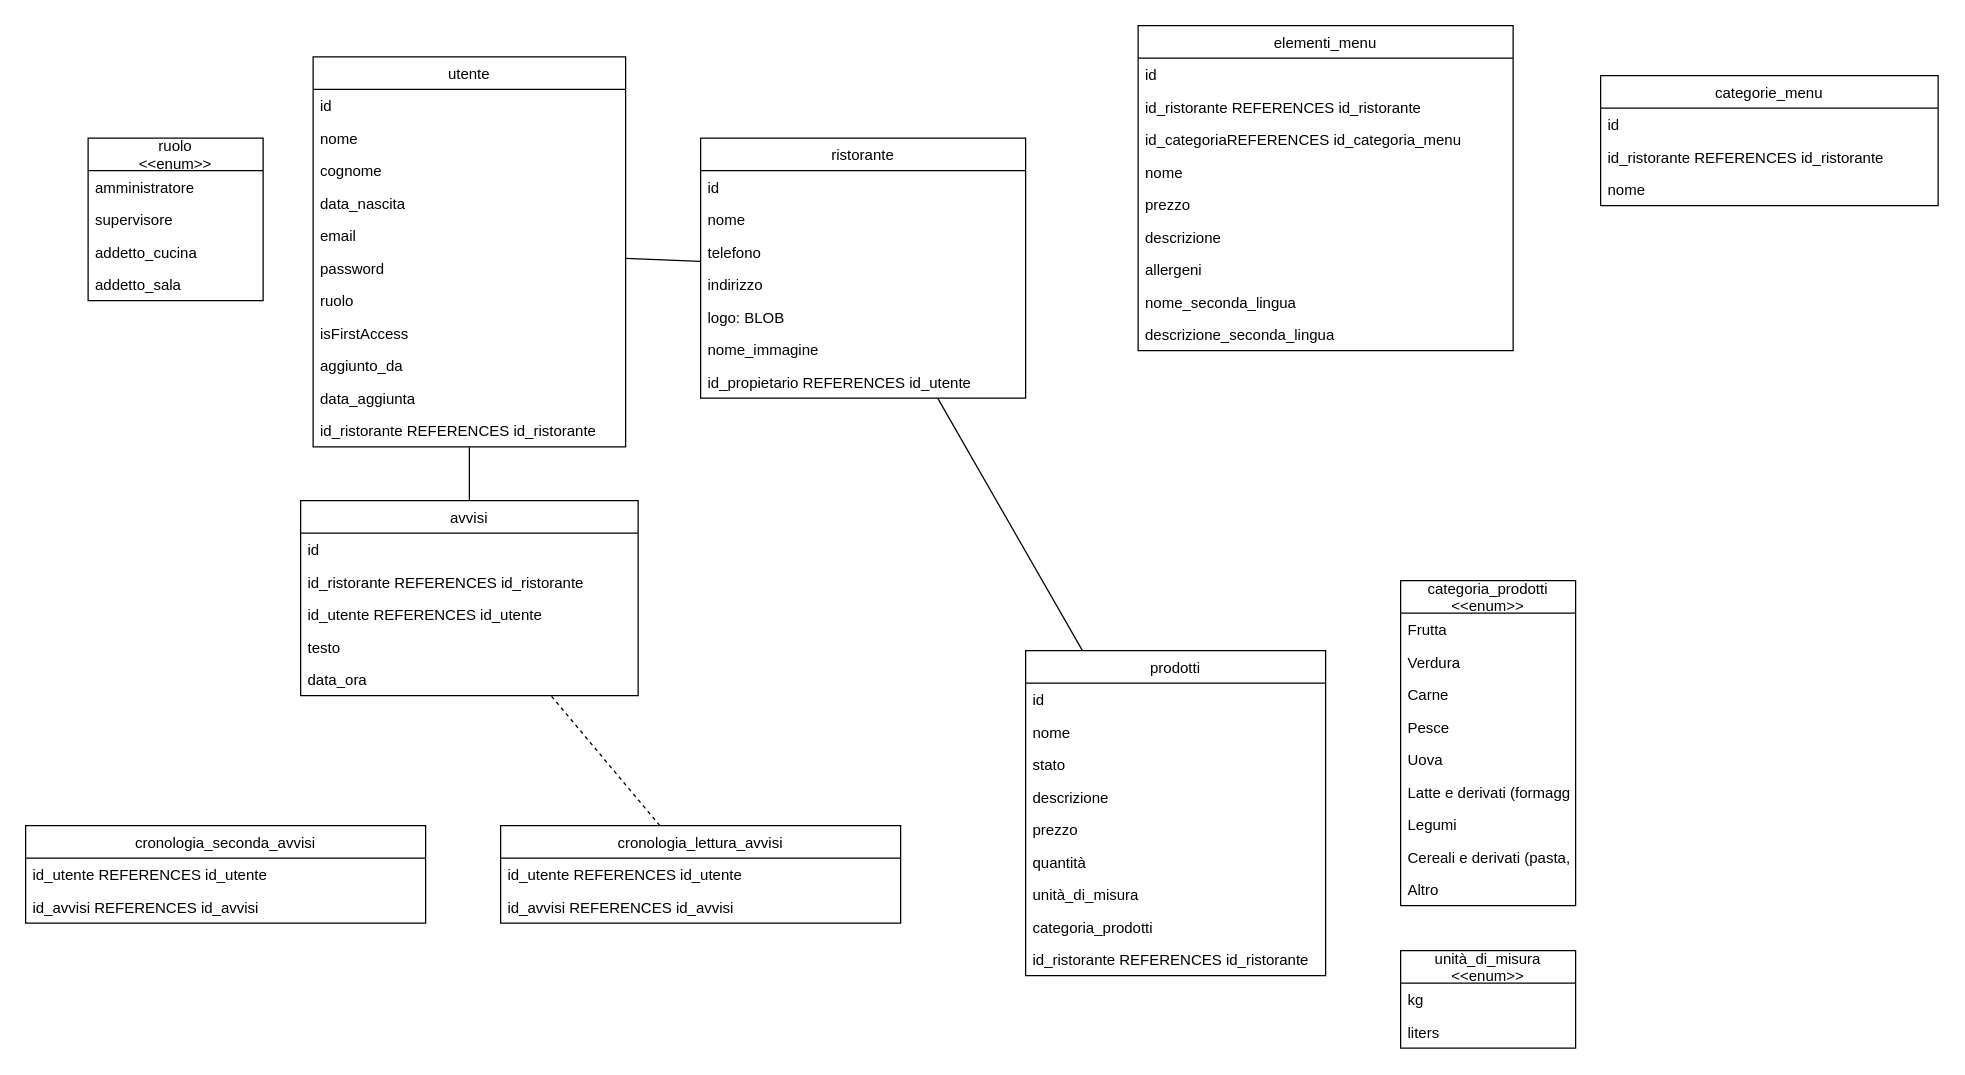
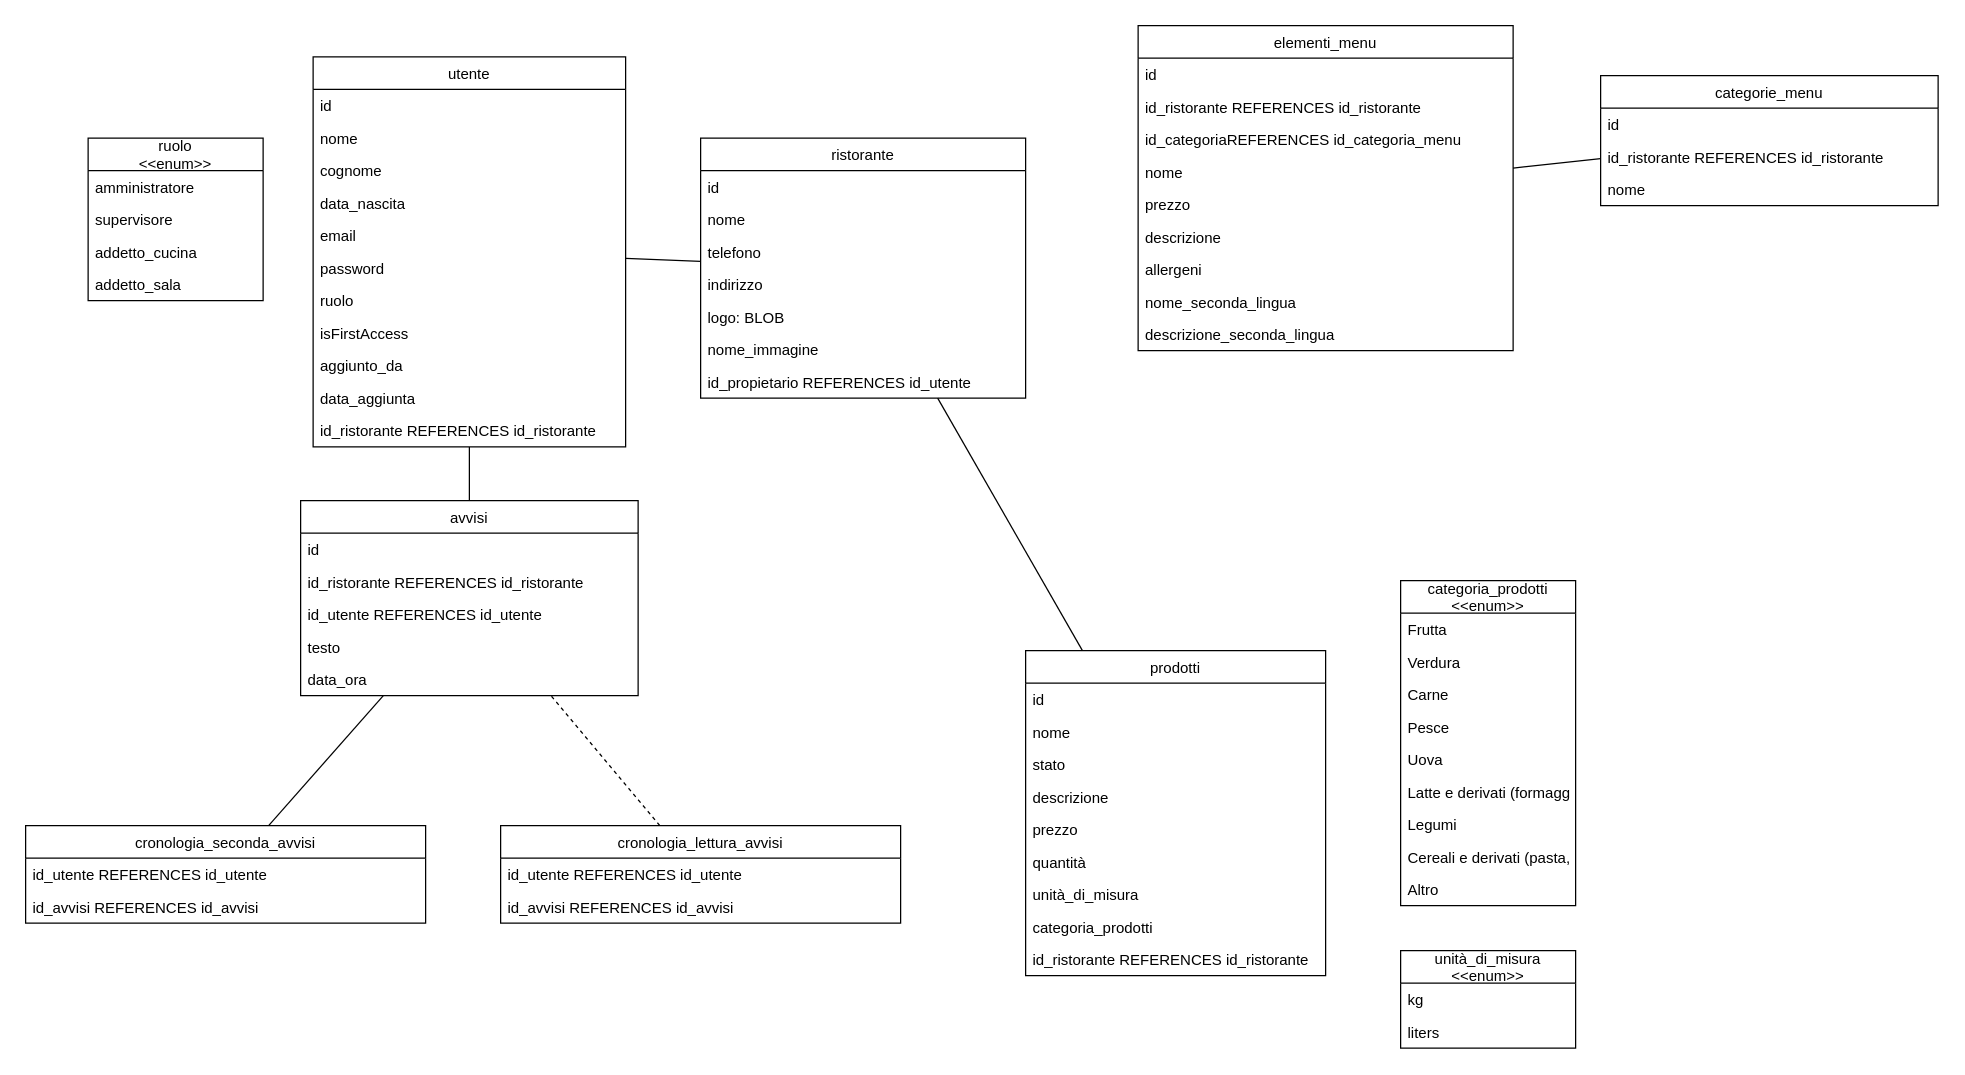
none -> (1556, 163)
none -> (327, 759)
